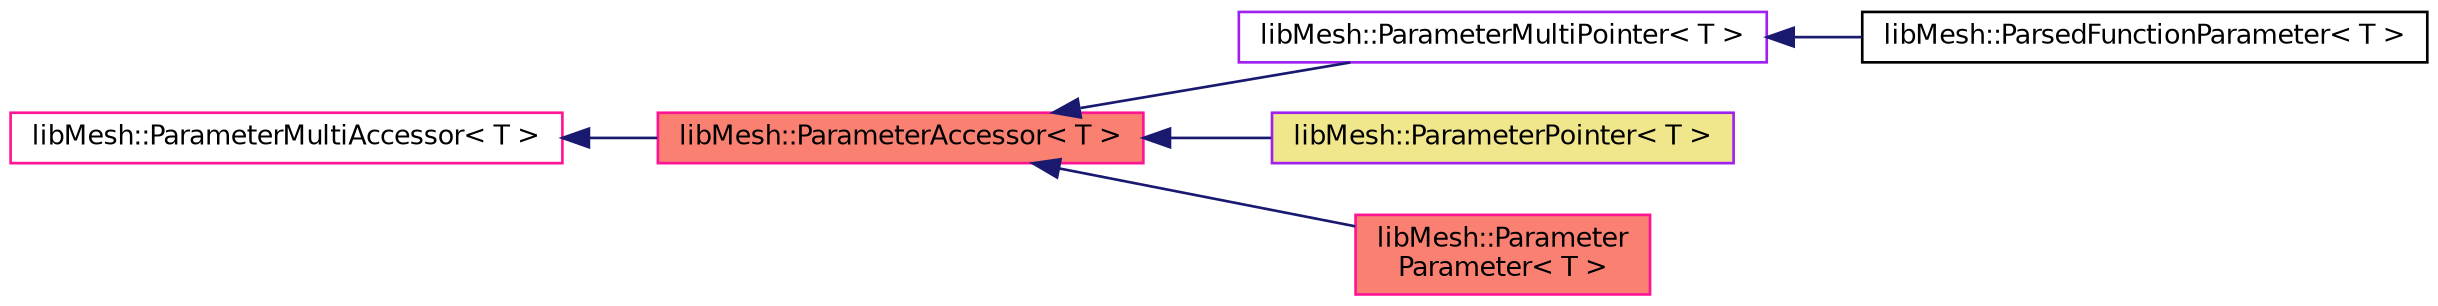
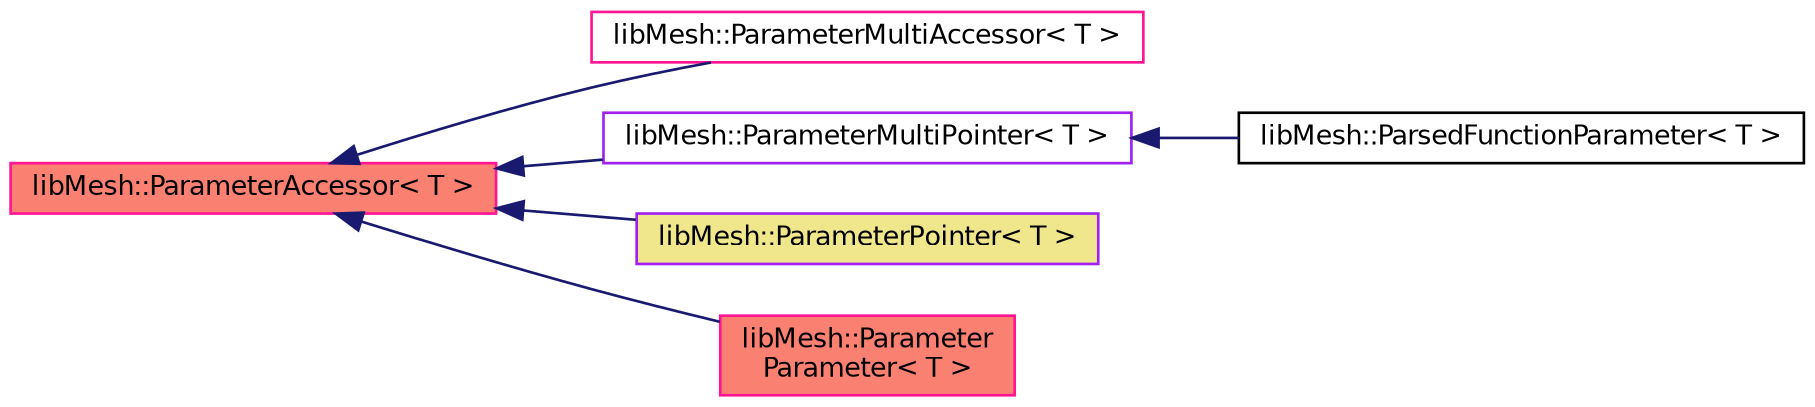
(623, 138) -> (533, 103)
